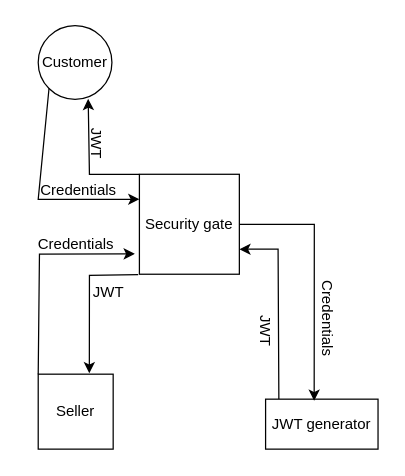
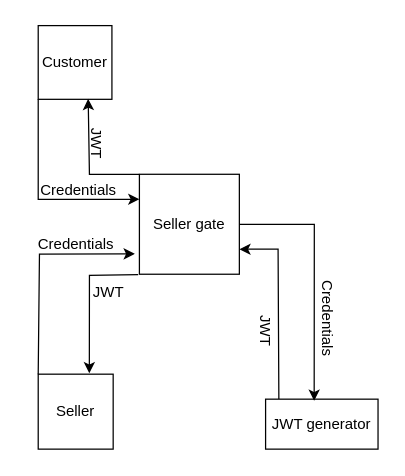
(75, 63) -> (75, 63)
(189, 224) -> (189, 224)
